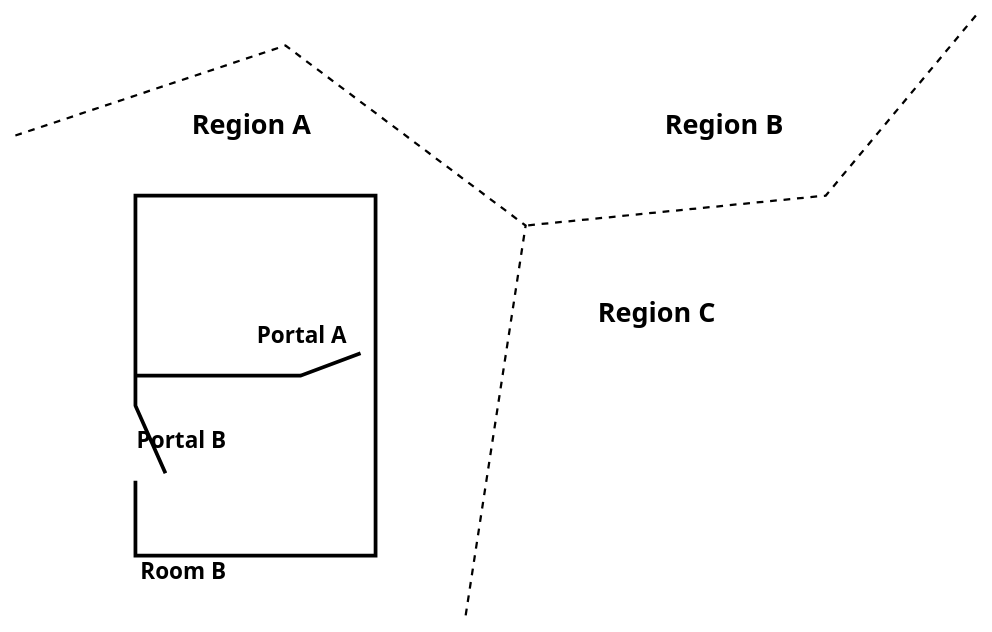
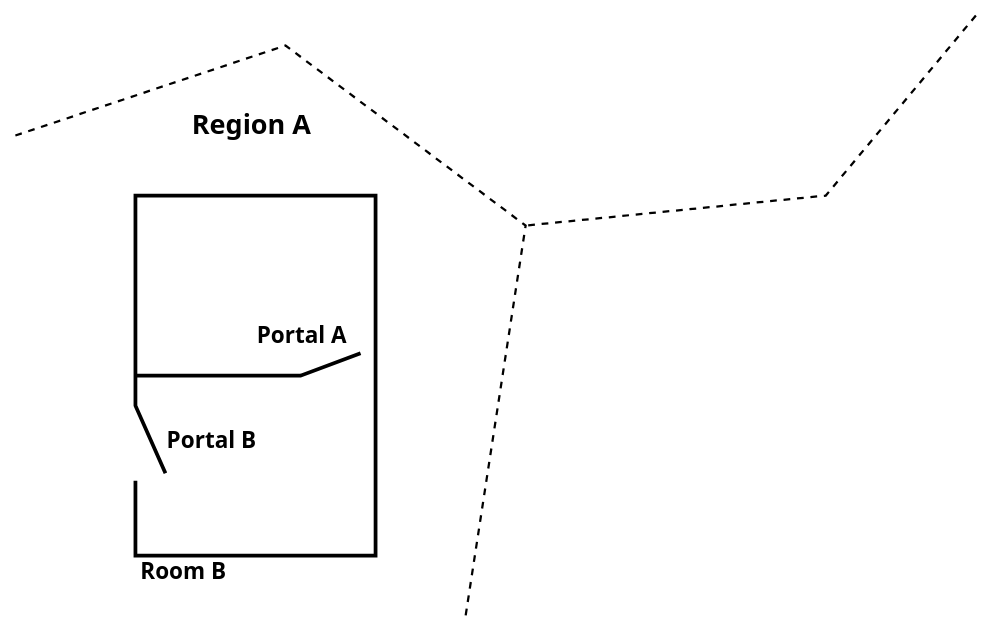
(724, 124) -> none
(657, 312) -> none
(195, 439) -> (225, 439)
